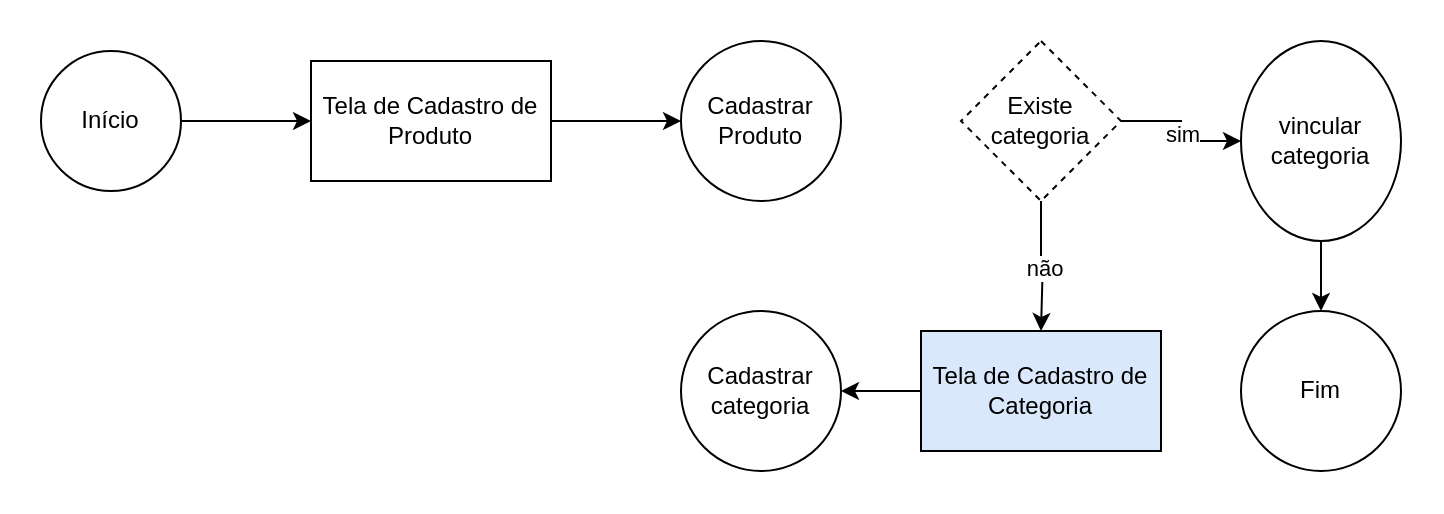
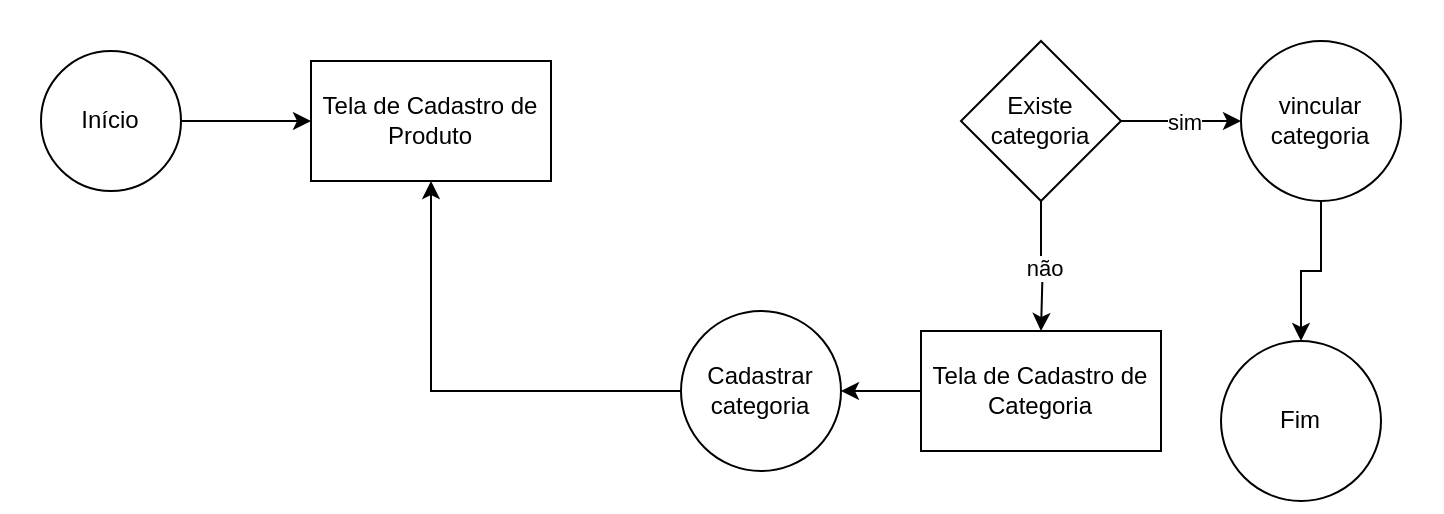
(609, 121) -> none
(761, 121) -> none
(1041, 121) -> (1041, 121)
(1321, 141) -> (1321, 121)
none -> (458, 391)
(1041, 391) -> (1041, 391)
(1321, 391) -> (1301, 421)
